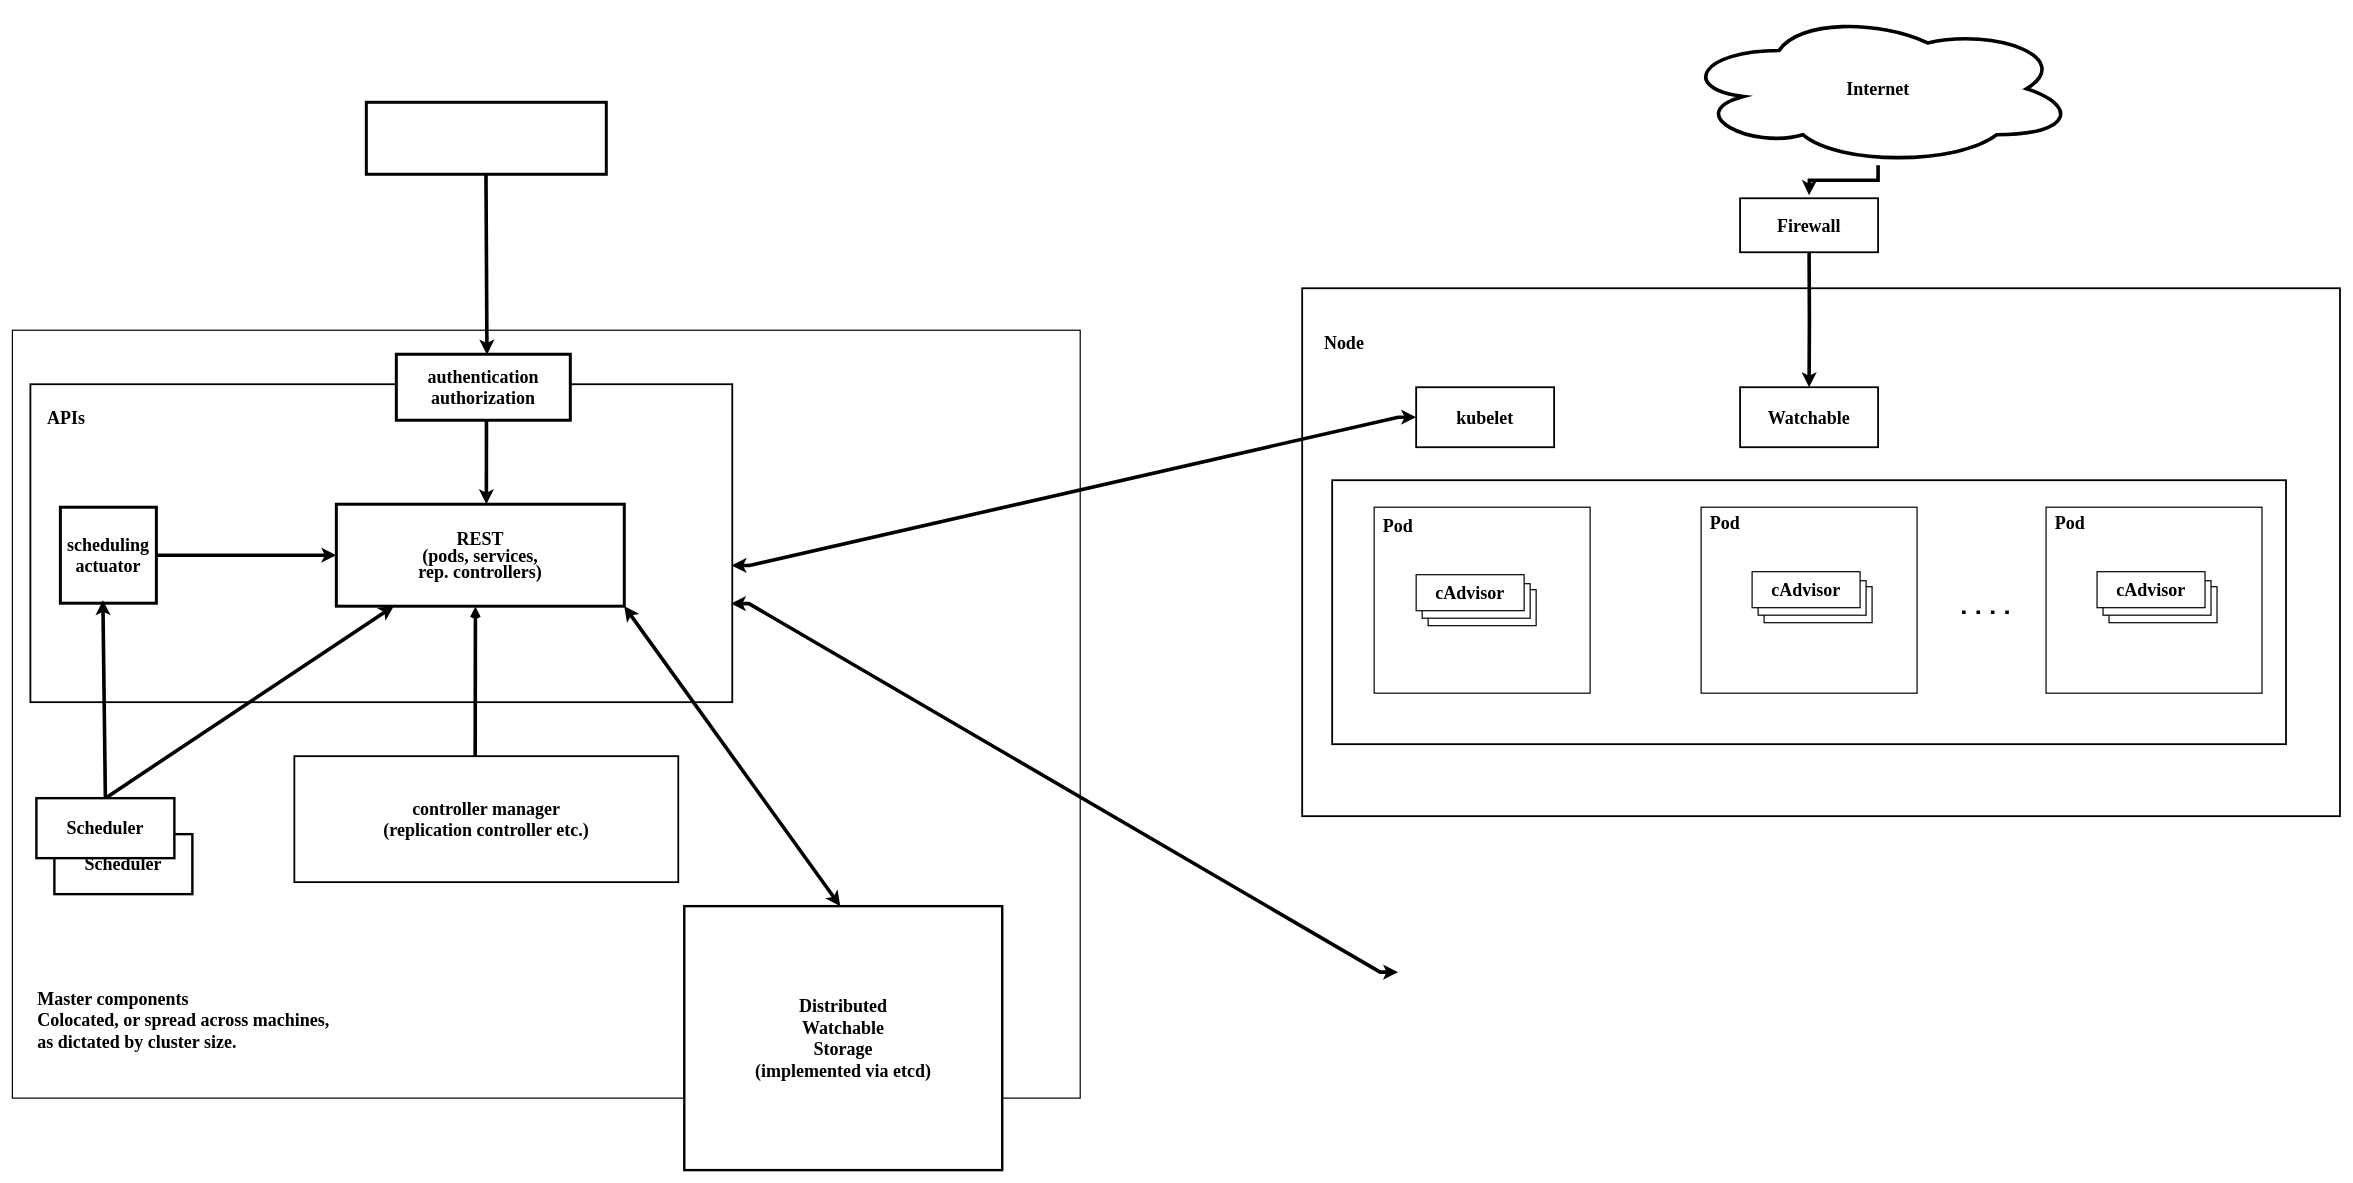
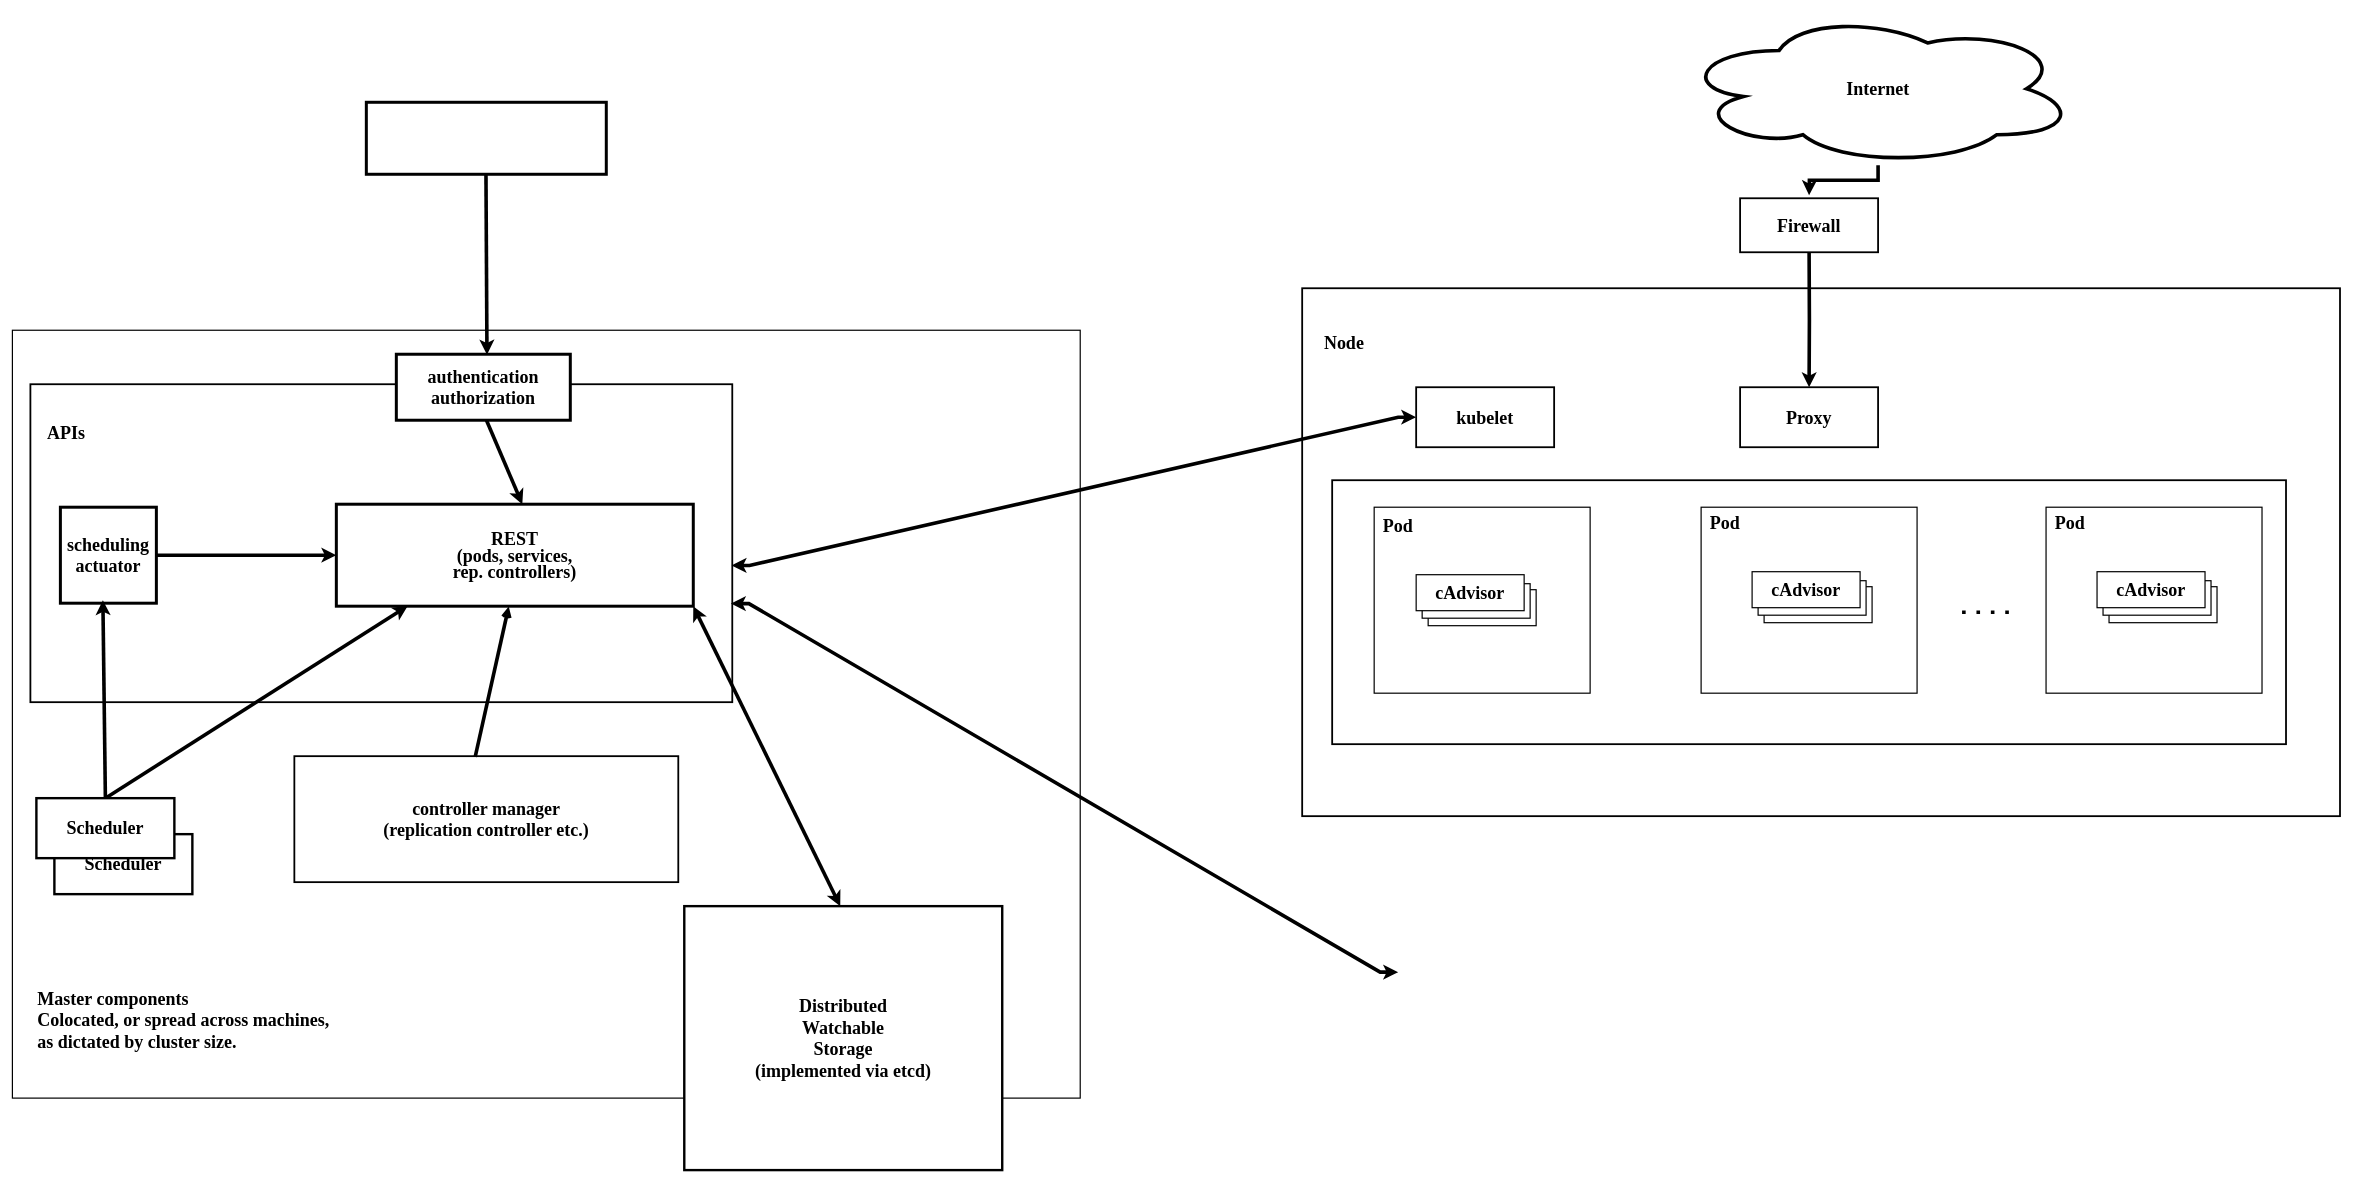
(66, 417) -> (66, 432)
(1809, 417) -> (1809, 417)
(480, 555) -> (515, 555)
